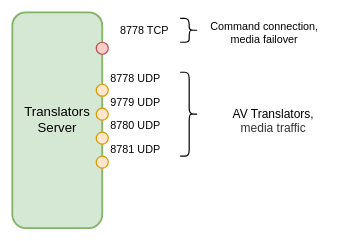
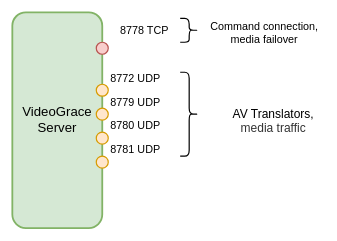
(136, 78) -> (136, 78)
(136, 102) -> (136, 102)
(57, 120) -> (57, 120)
